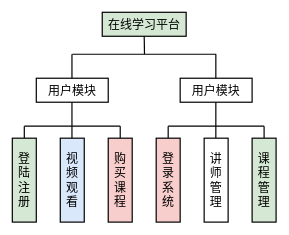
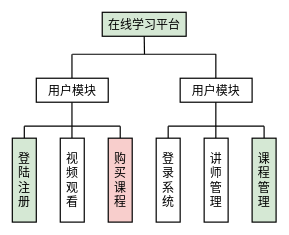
(72, 180) -> (72, 180)
(168, 180) -> (168, 180)
